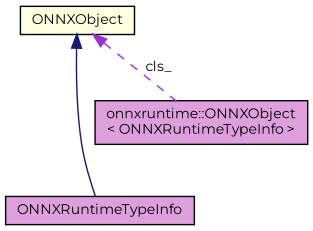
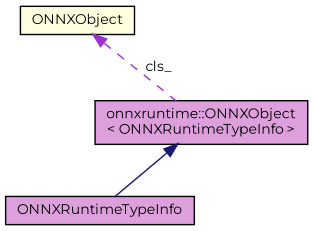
(79, 124) -> (140, 175)
